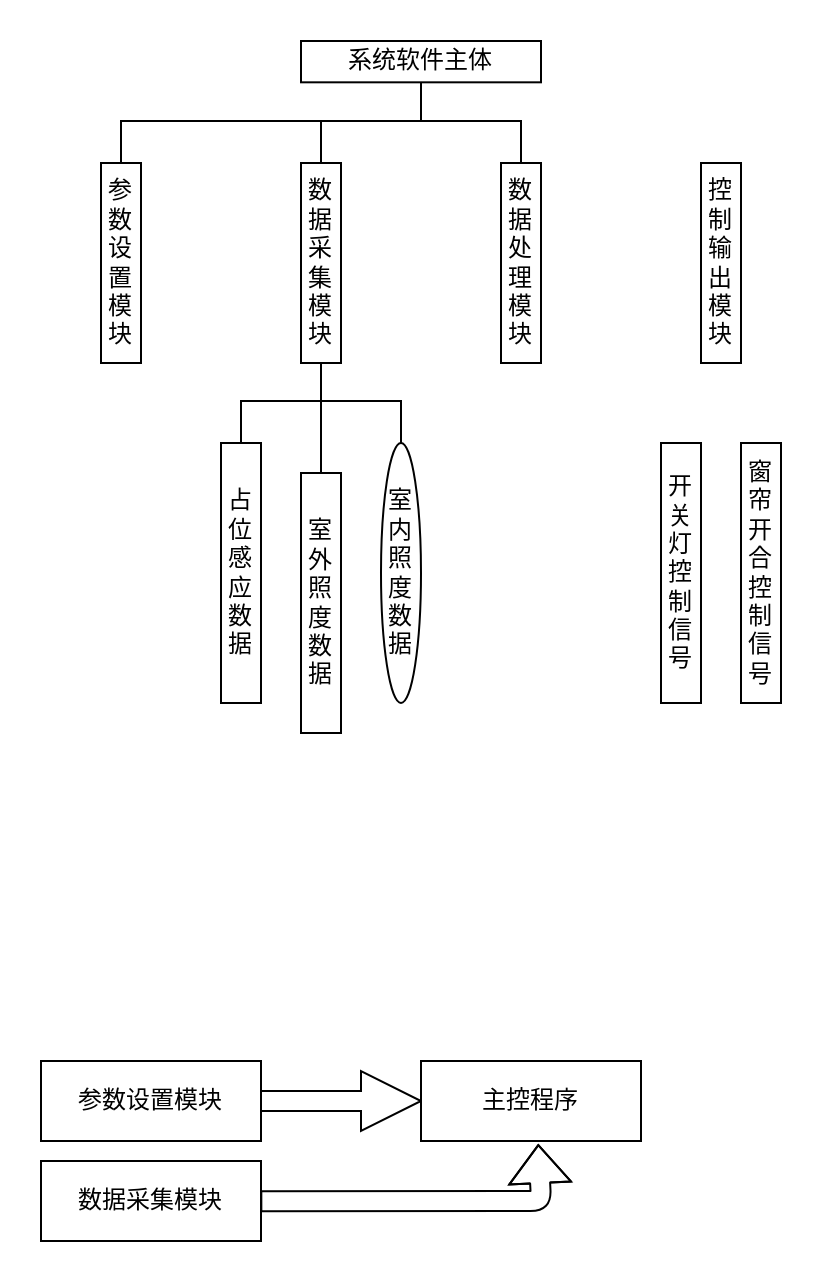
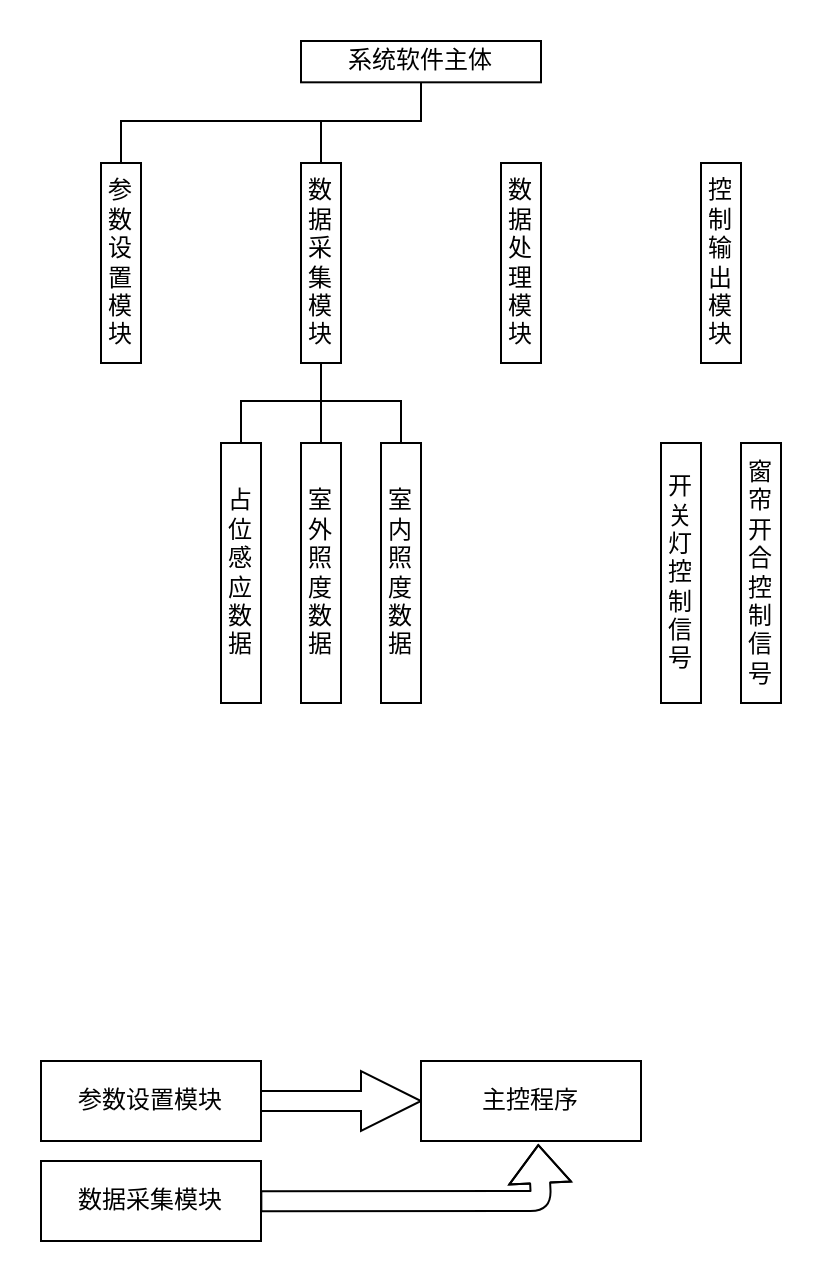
(494, 121) -> none
(401, 573) -> (401, 573)
(321, 603) -> (321, 573)
